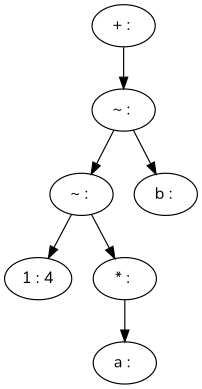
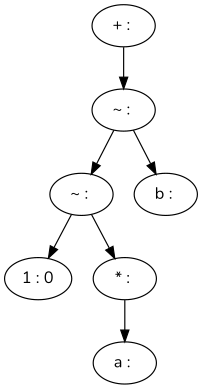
(38, 279) -> (38, 279)
